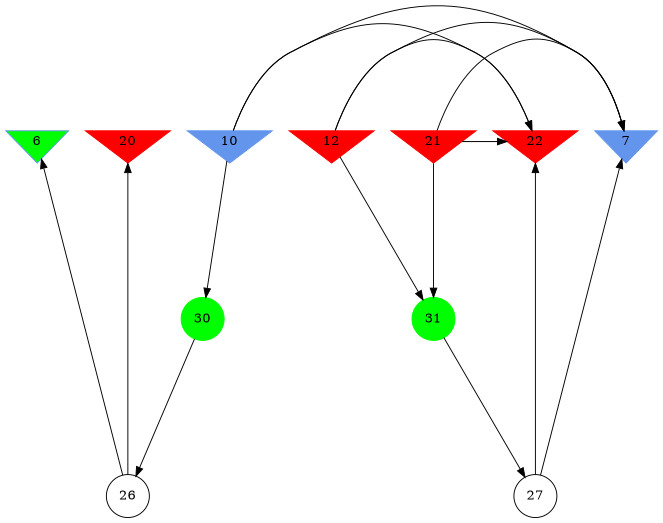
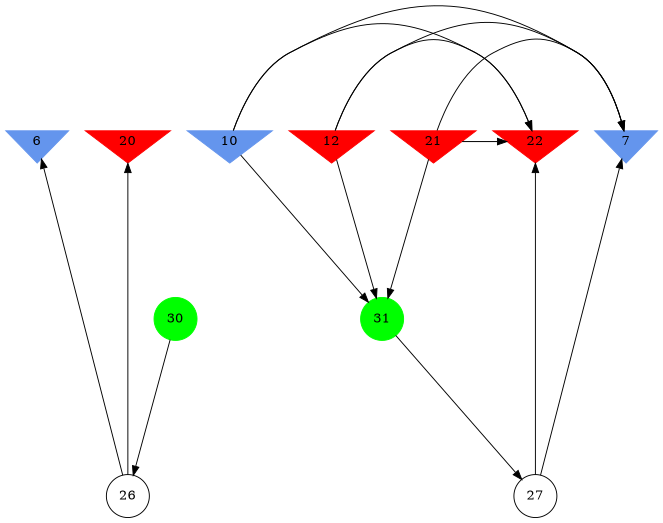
(37, 142) -> (37, 142)
(217, 225) -> (301, 225)
